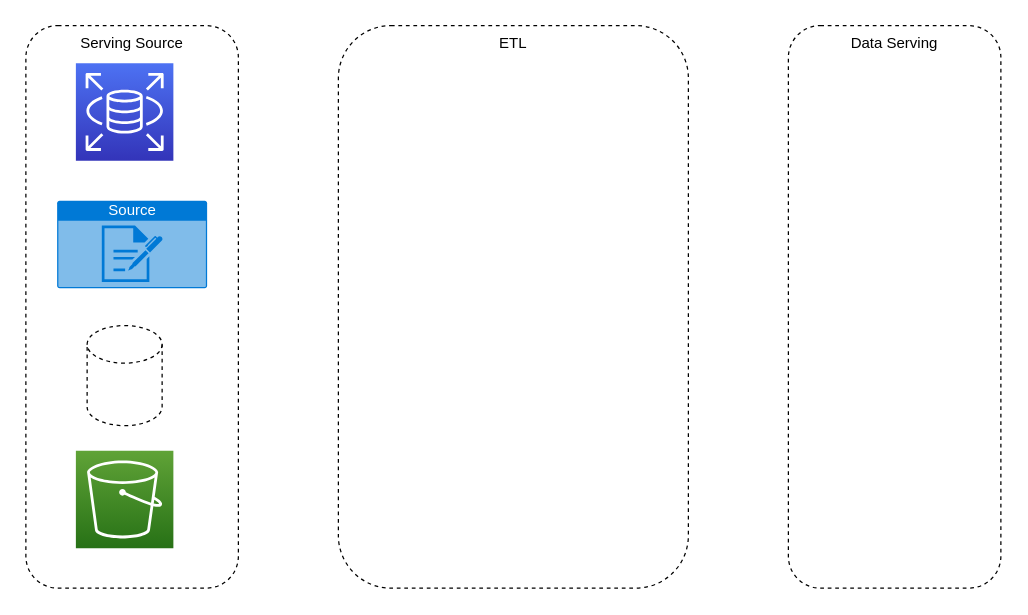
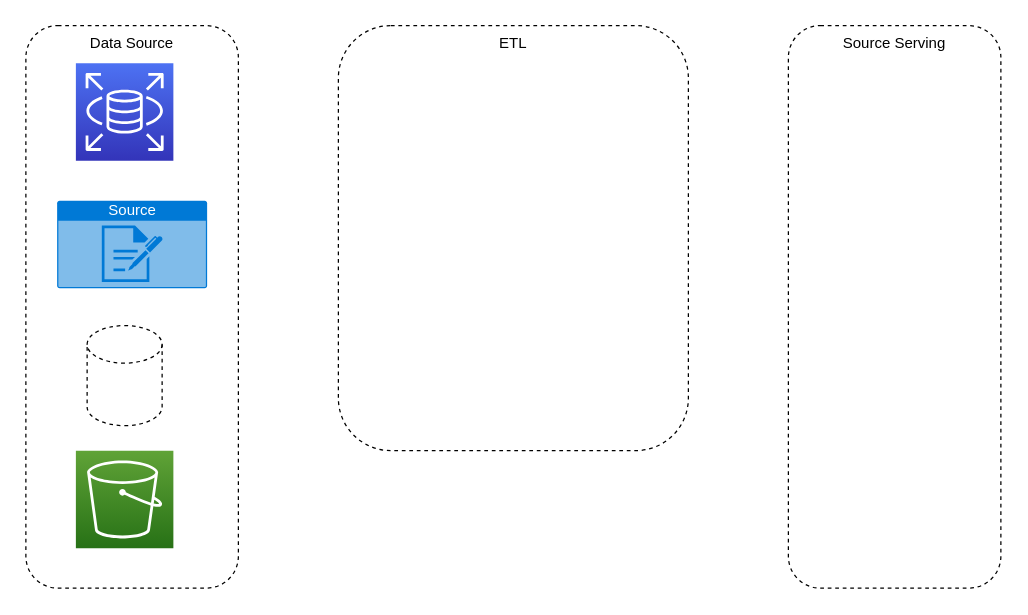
(132, 43) -> (132, 43)
(894, 43) -> (894, 43)
(513, 307) -> (513, 238)
